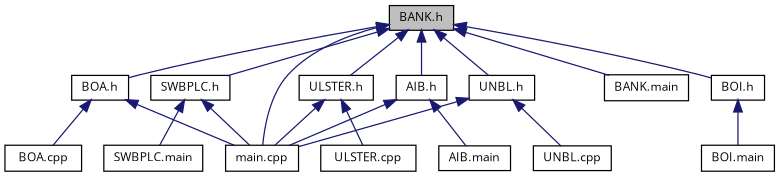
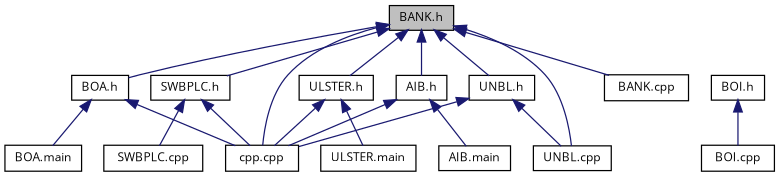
(589, 50) -> (540, 69)
(646, 88) -> (646, 88)
(43, 158) -> (43, 158)
(153, 158) -> (153, 158)
(262, 158) -> (262, 158)
(368, 158) -> (368, 158)
(738, 158) -> (738, 158)
